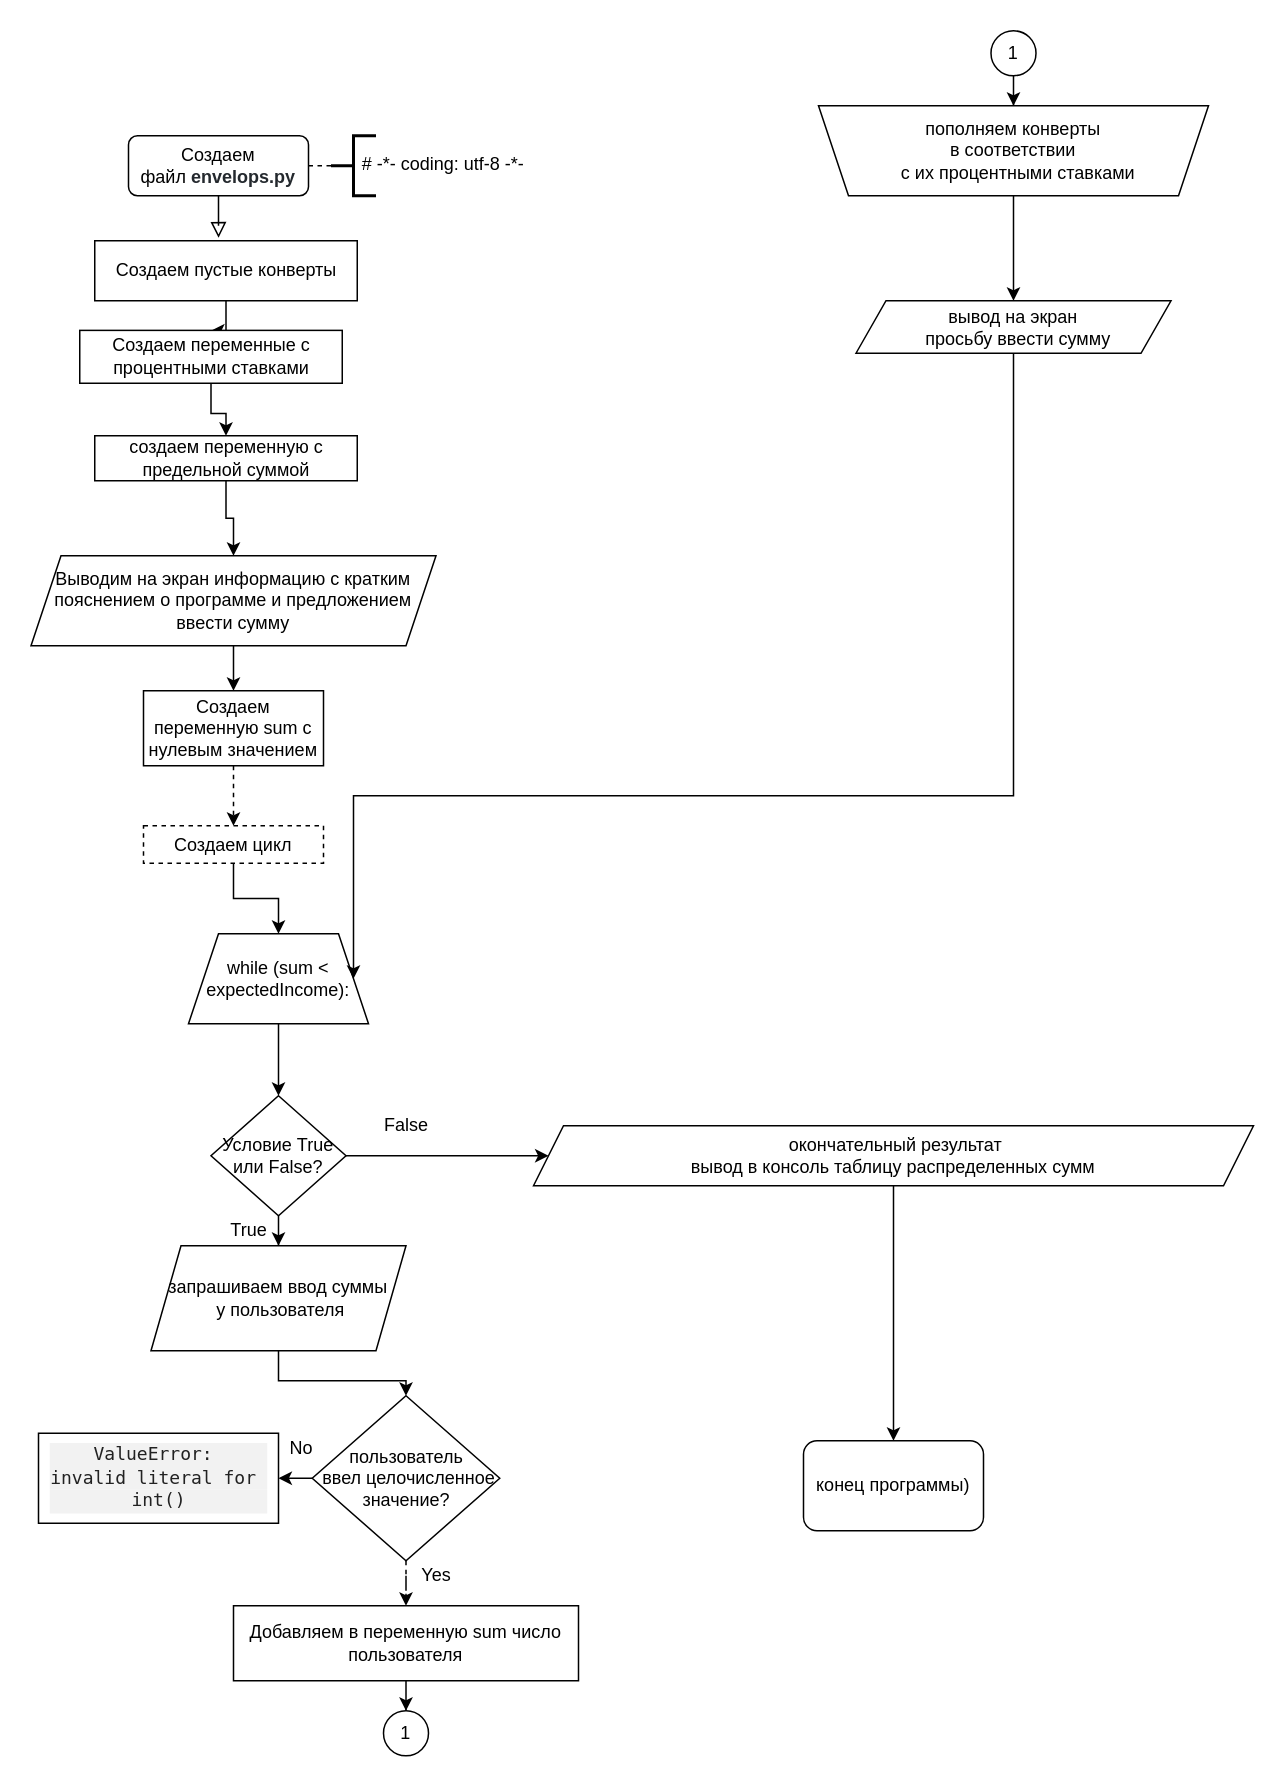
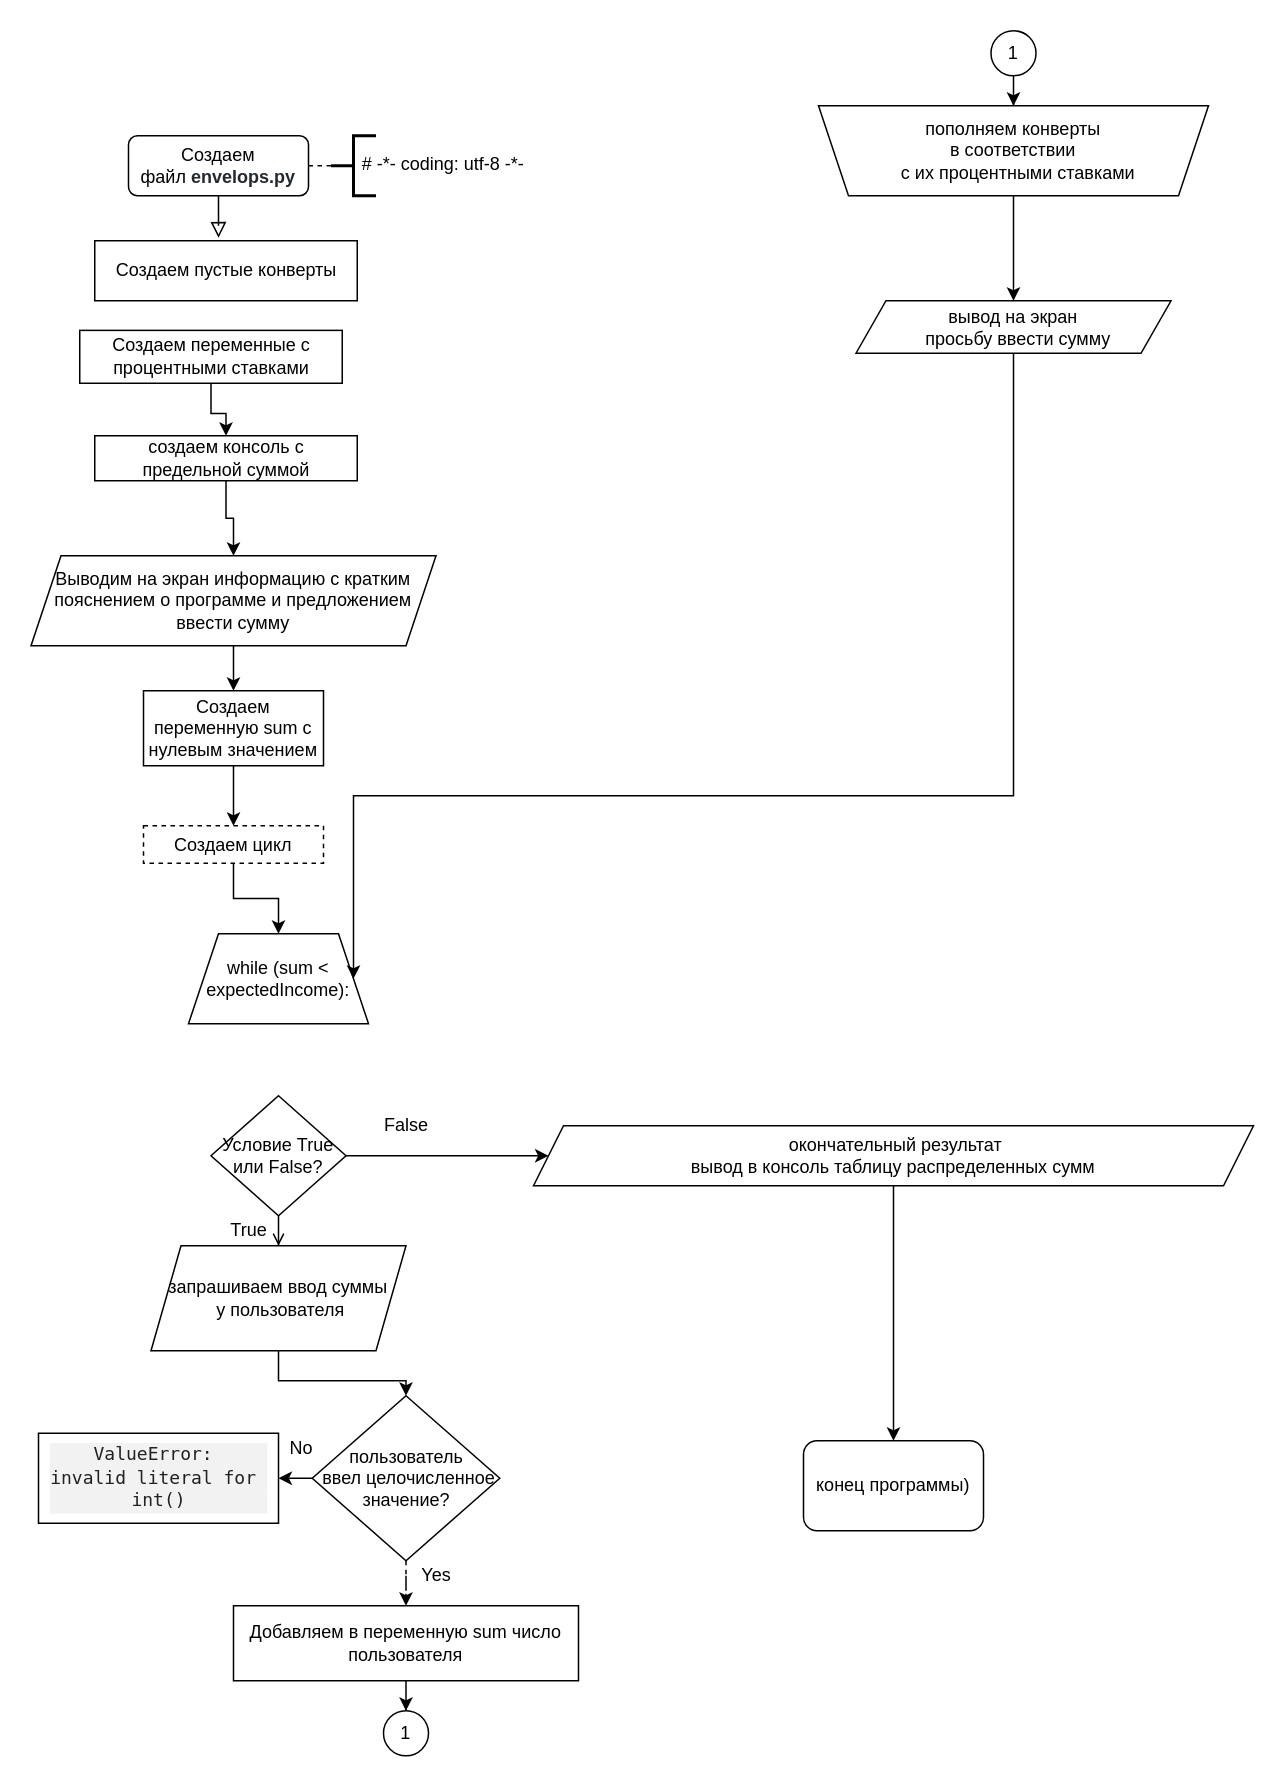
(226, 318) -> none
(227, 458) -> (227, 458)
(233, 790) -> (233, 790)
(278, 1055) -> none
(278, 1234) -> (278, 1236)
